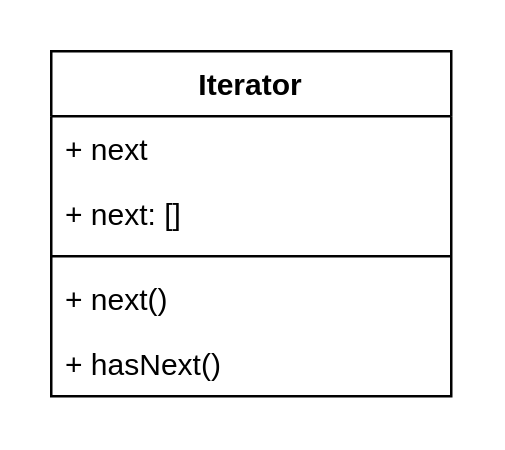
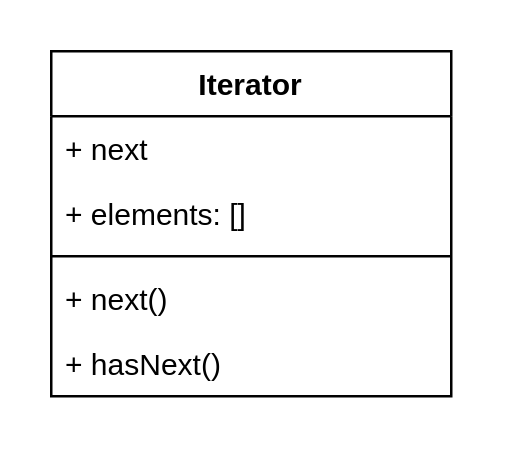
(137, 215) -> (167, 215)
